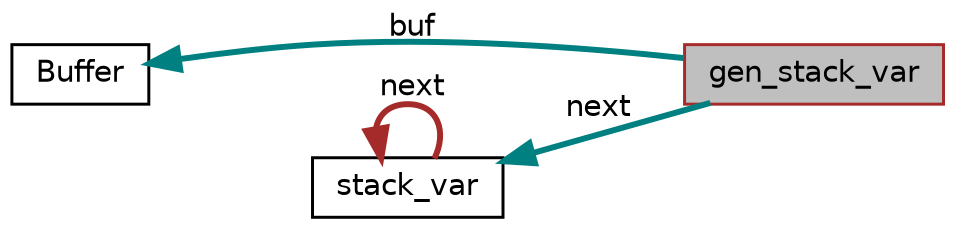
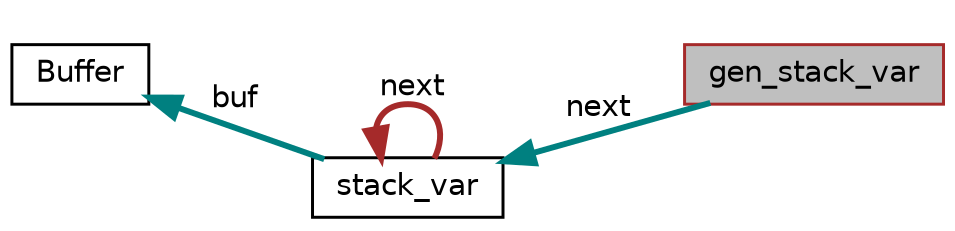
(431, 42) -> (251, 133)
